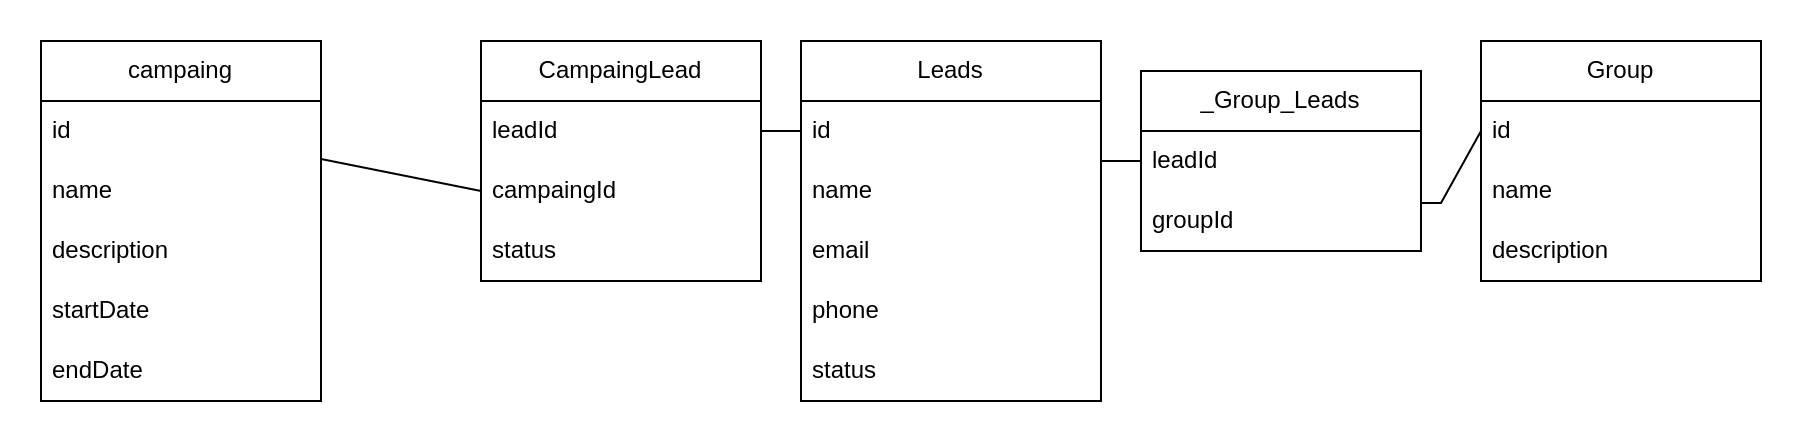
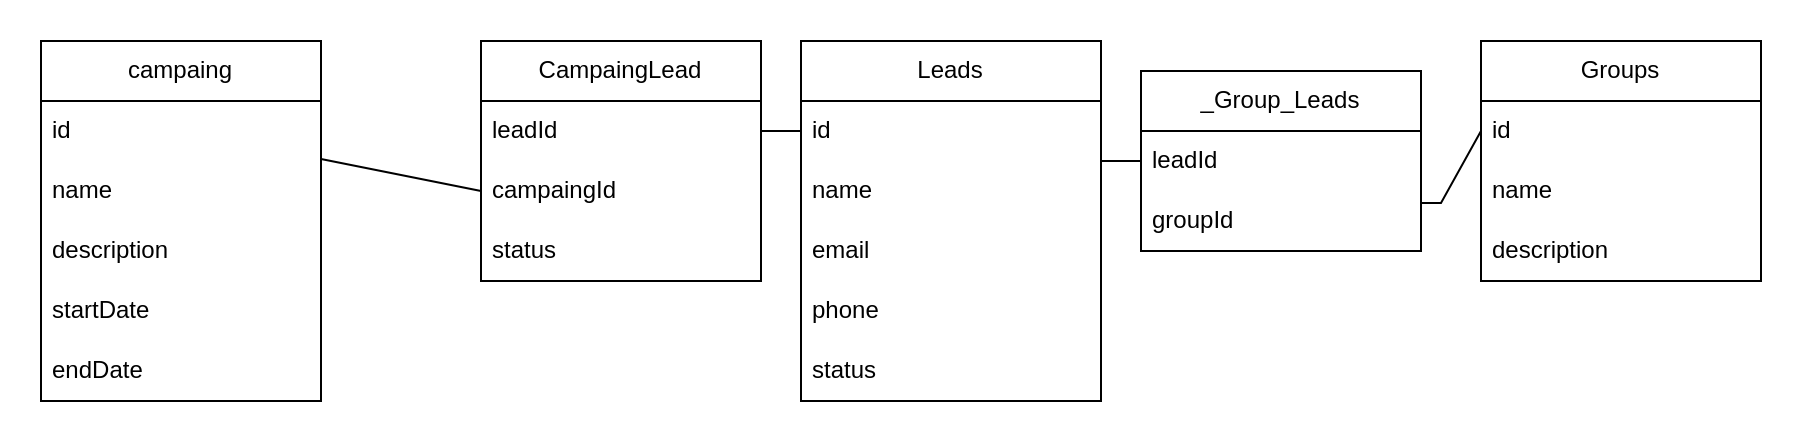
(1621, 71) -> (1621, 71)
